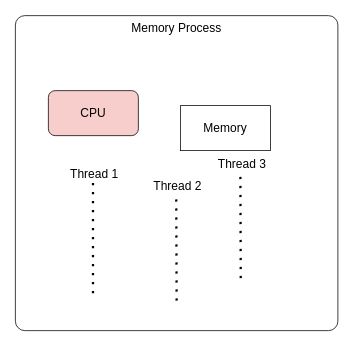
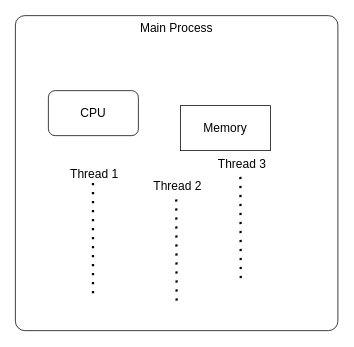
(177, 28) -> (177, 28)
(93, 113) -> (93, 113)
